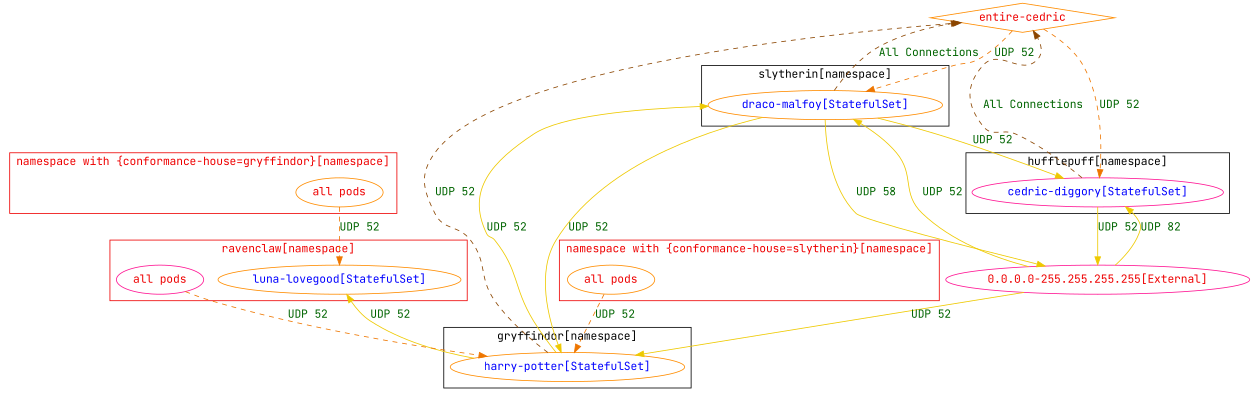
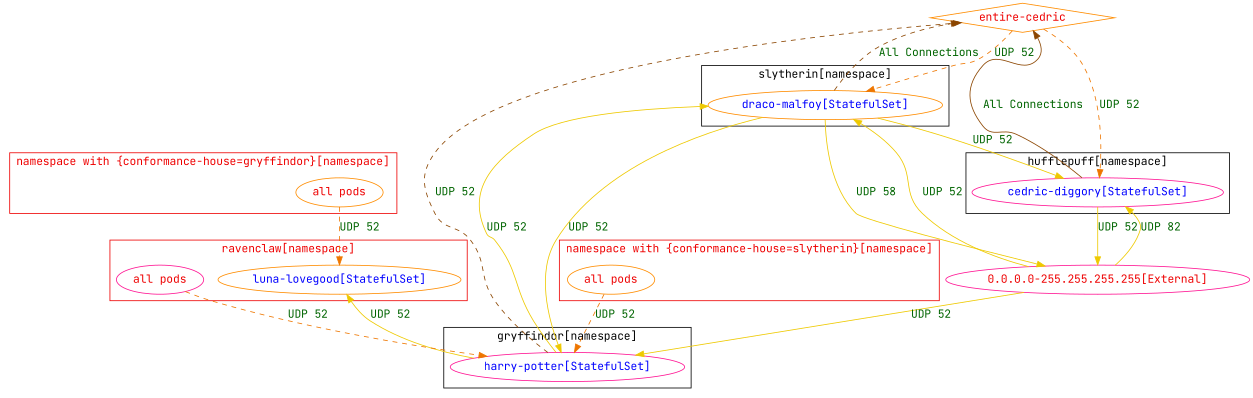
(974, 111) -> (974, 111)
(567, 367) -> (567, 367)
